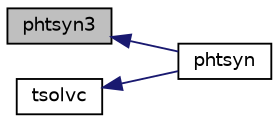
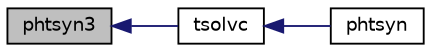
(154, 46) -> (155, 26)
